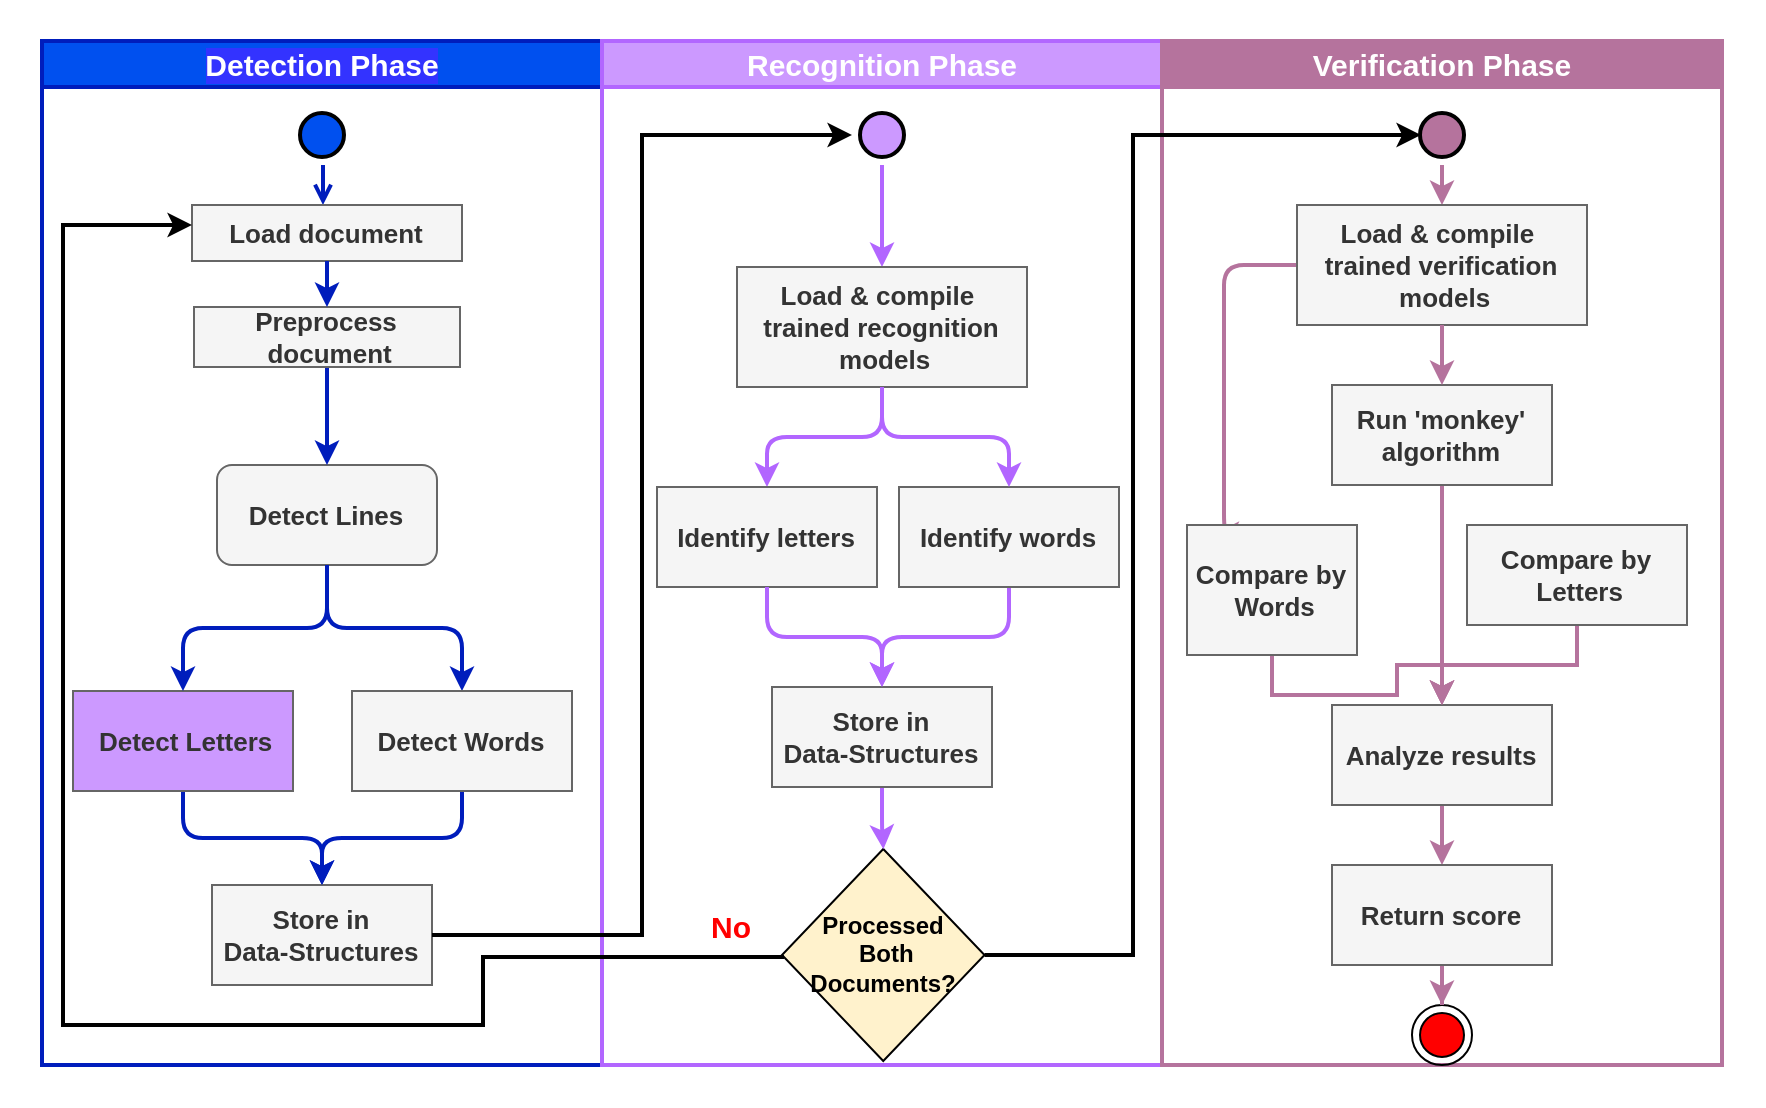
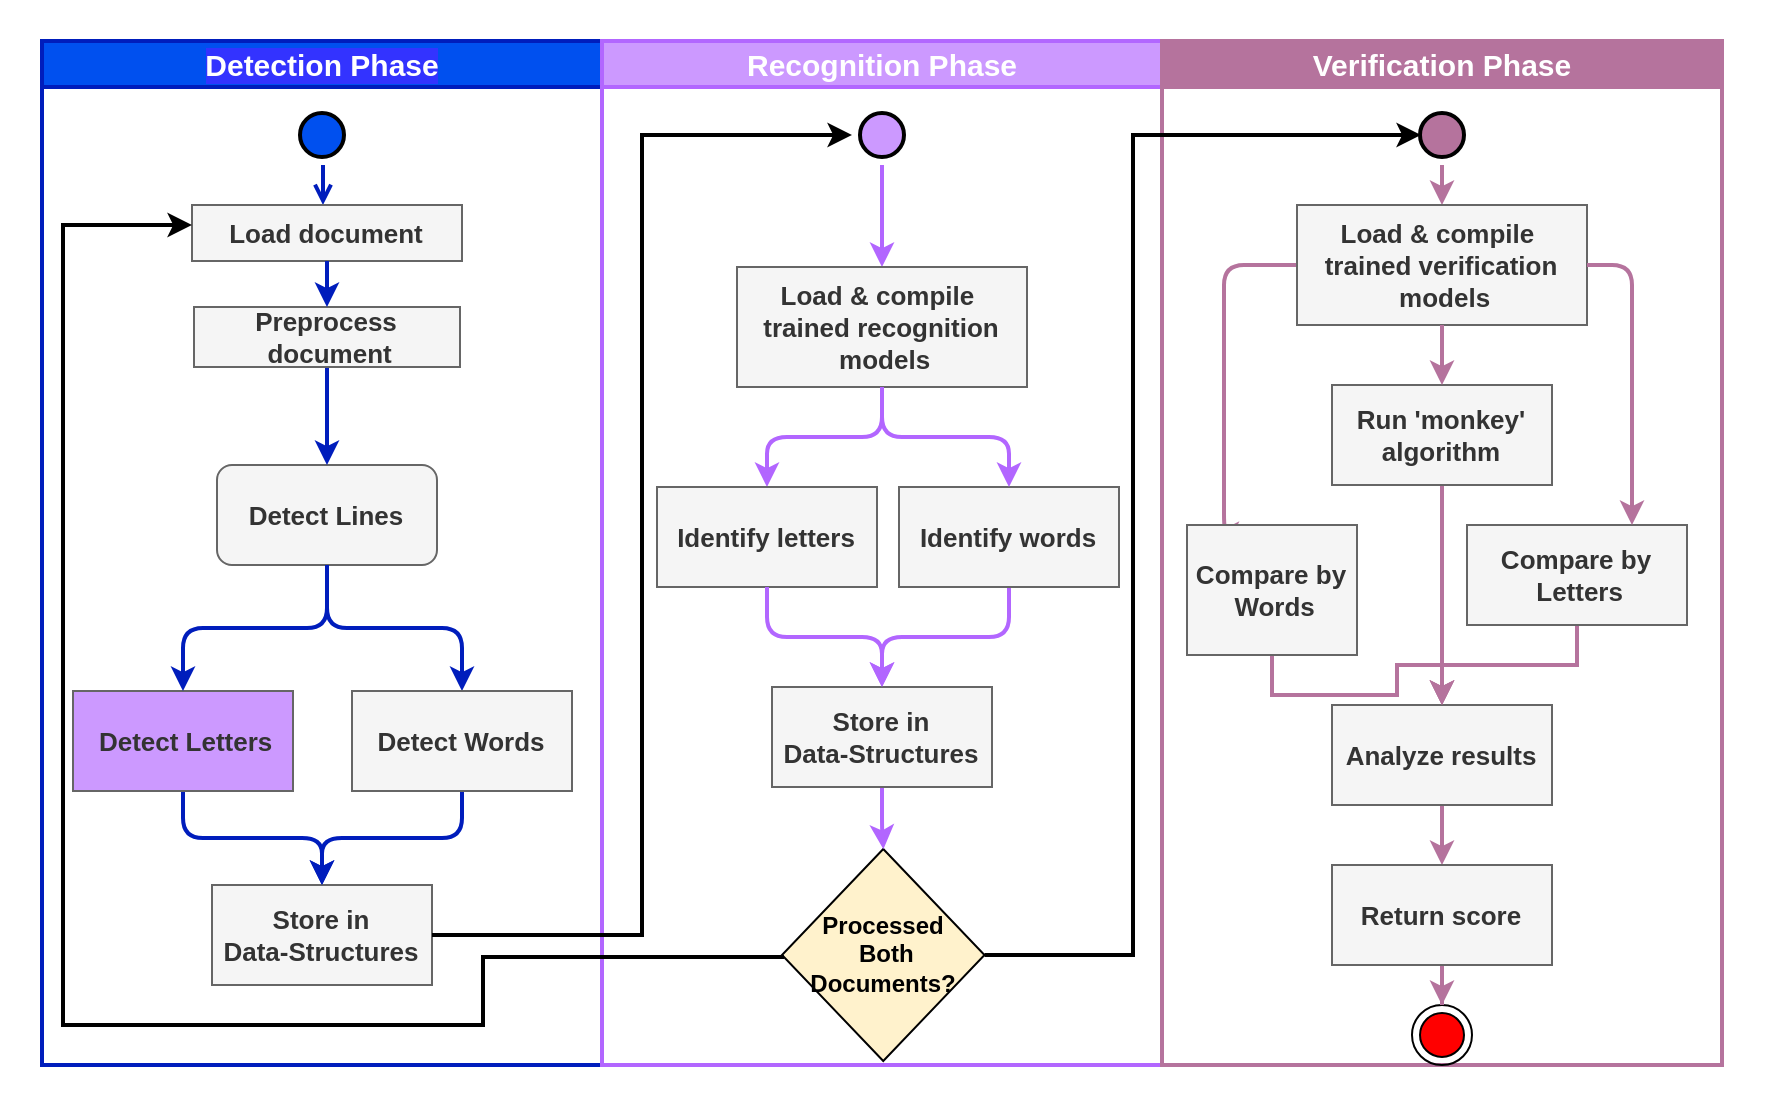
none -> (1632, 371)
(731, 927) -> none
